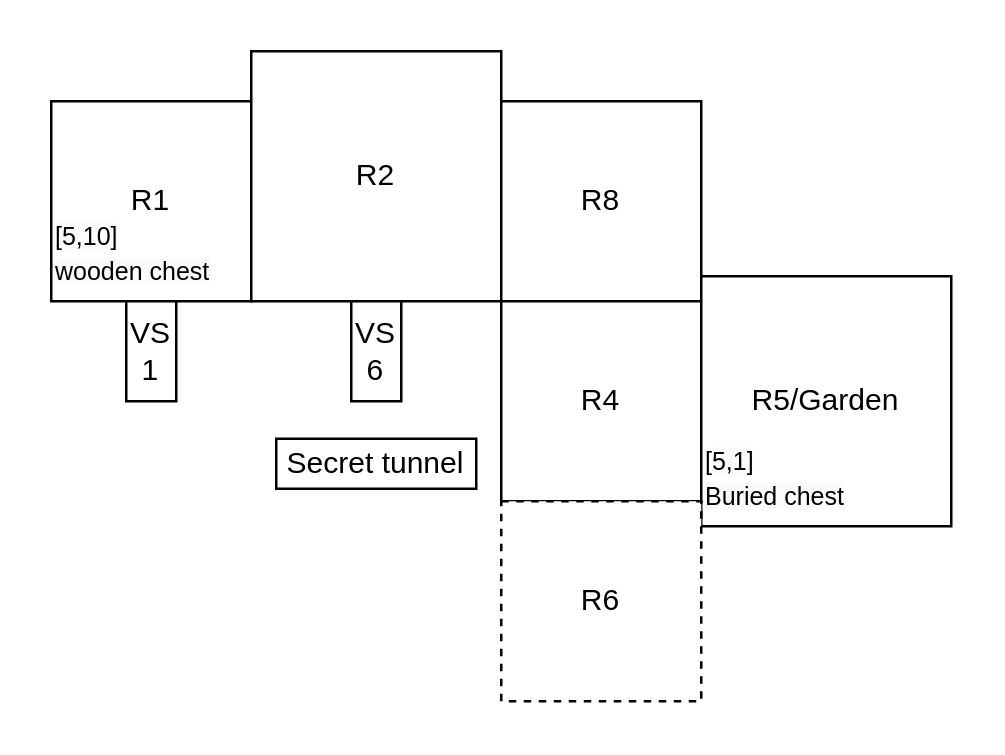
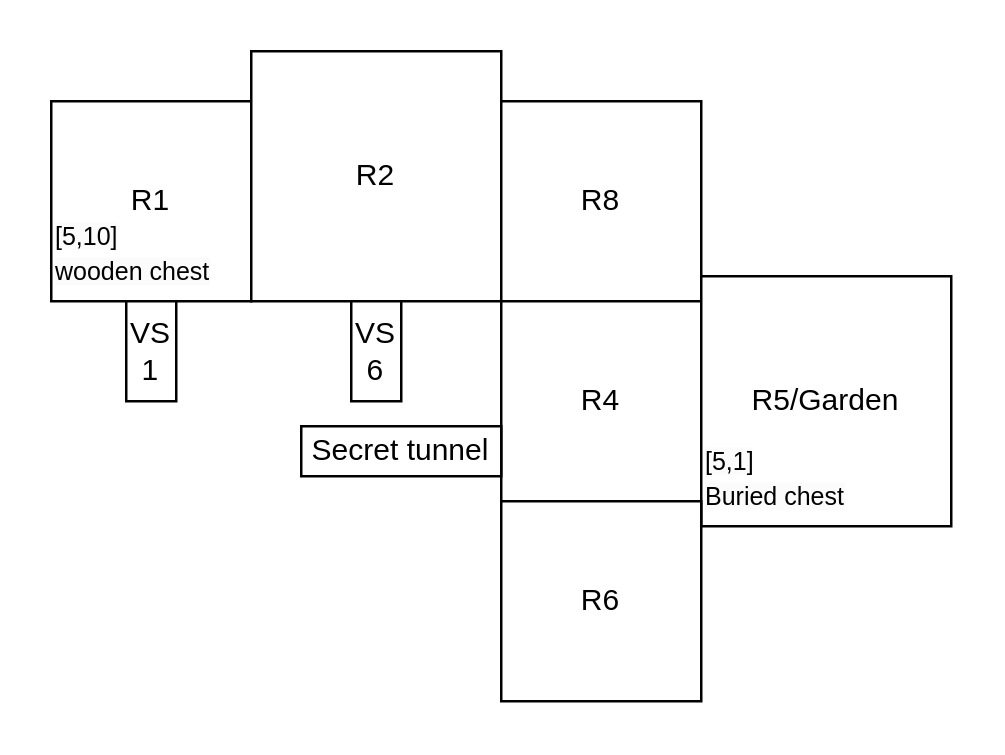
(376, 464) -> (401, 451)
(601, 601) -> (601, 601)
